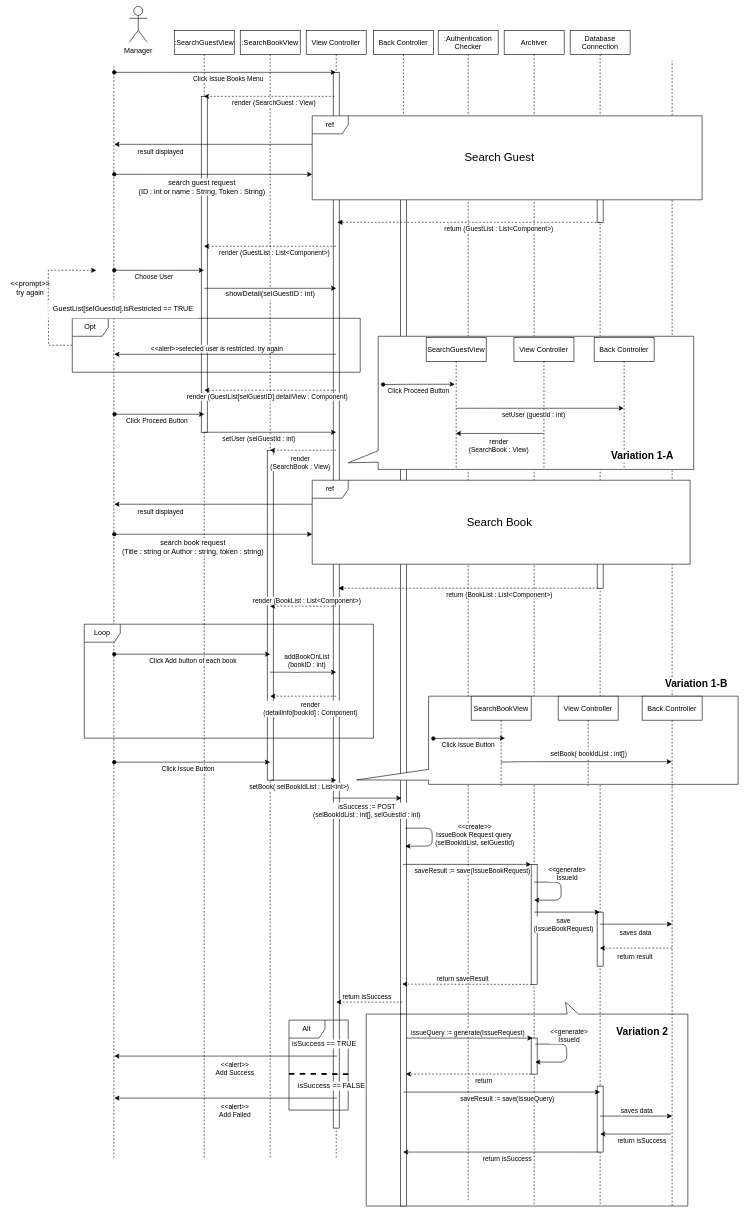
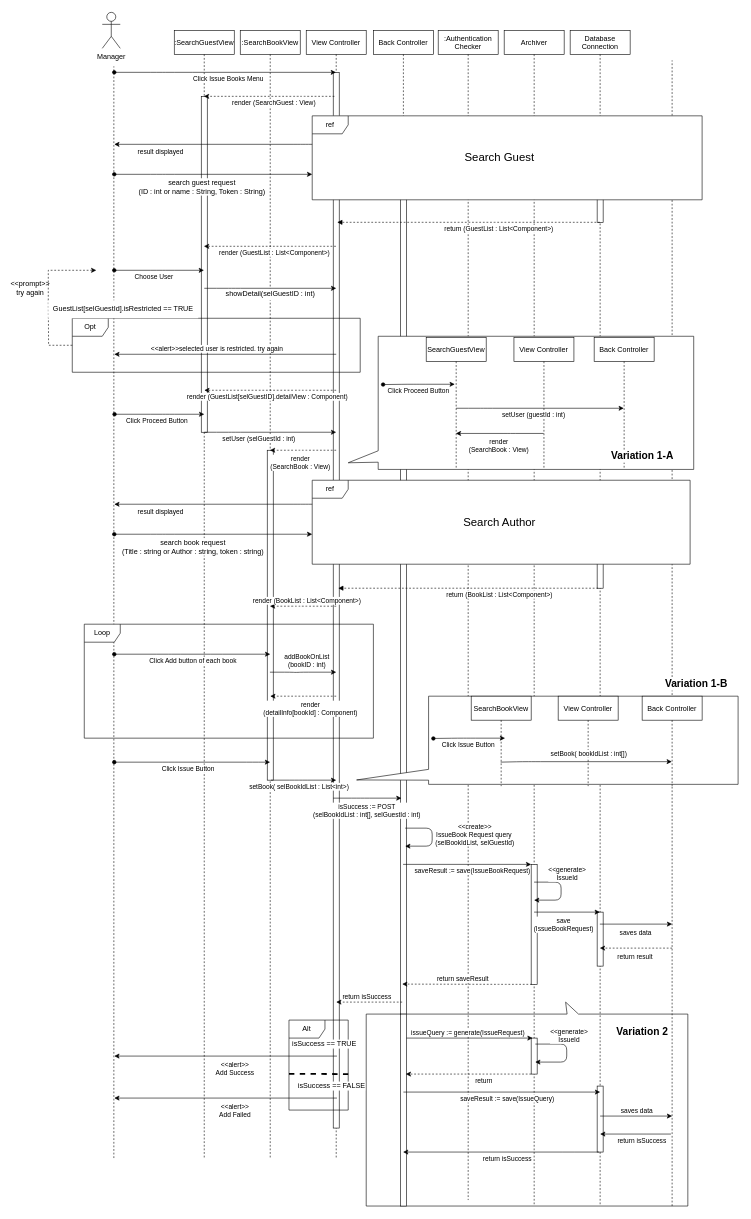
(138, 24) -> (111, 30)
(501, 522) -> (501, 522)
